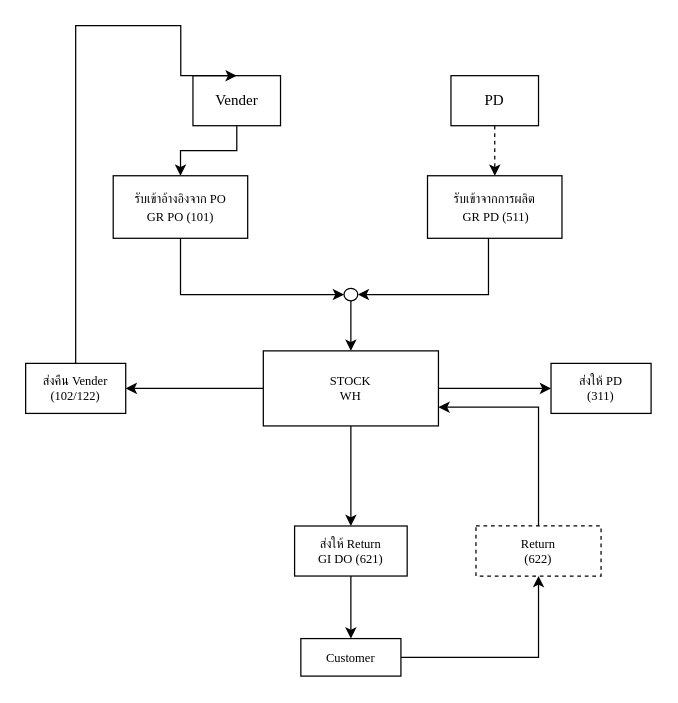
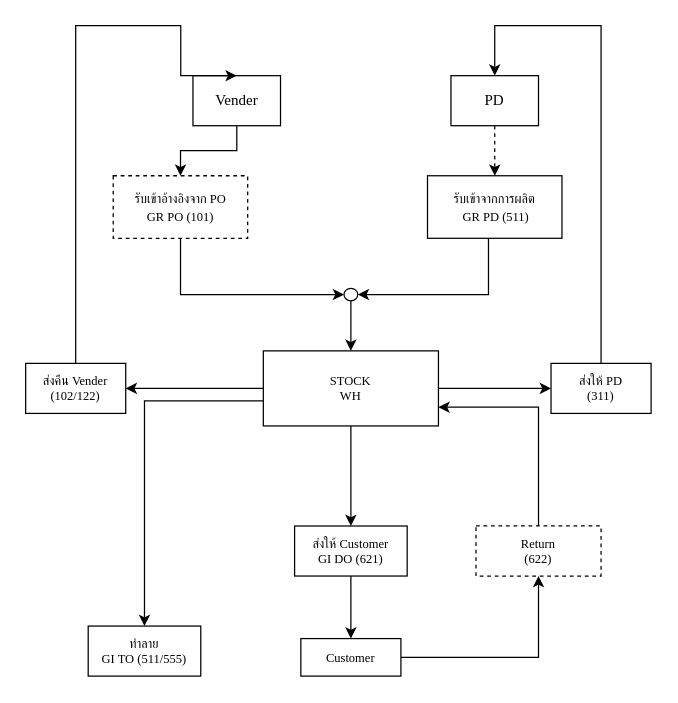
none -> (601, 121)
(180, 207) -> (180, 207)
none -> (144, 450)
(351, 551) -> (351, 551)
none -> (144, 651)
